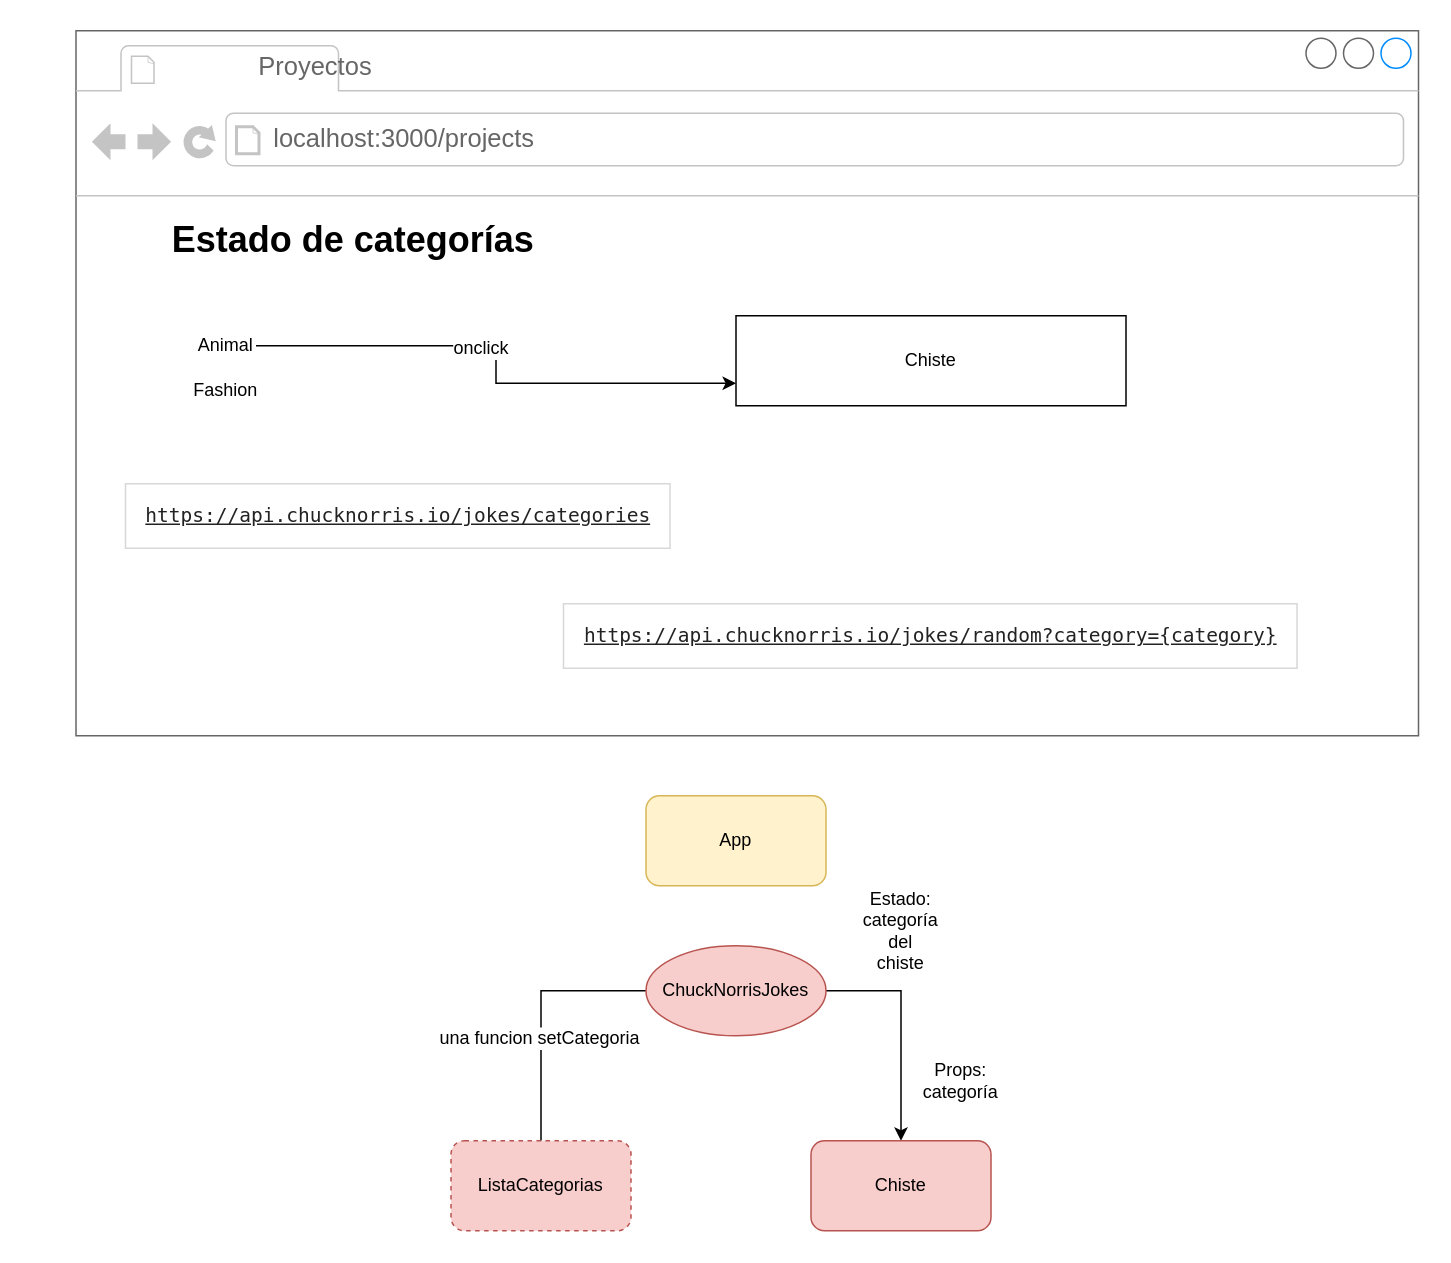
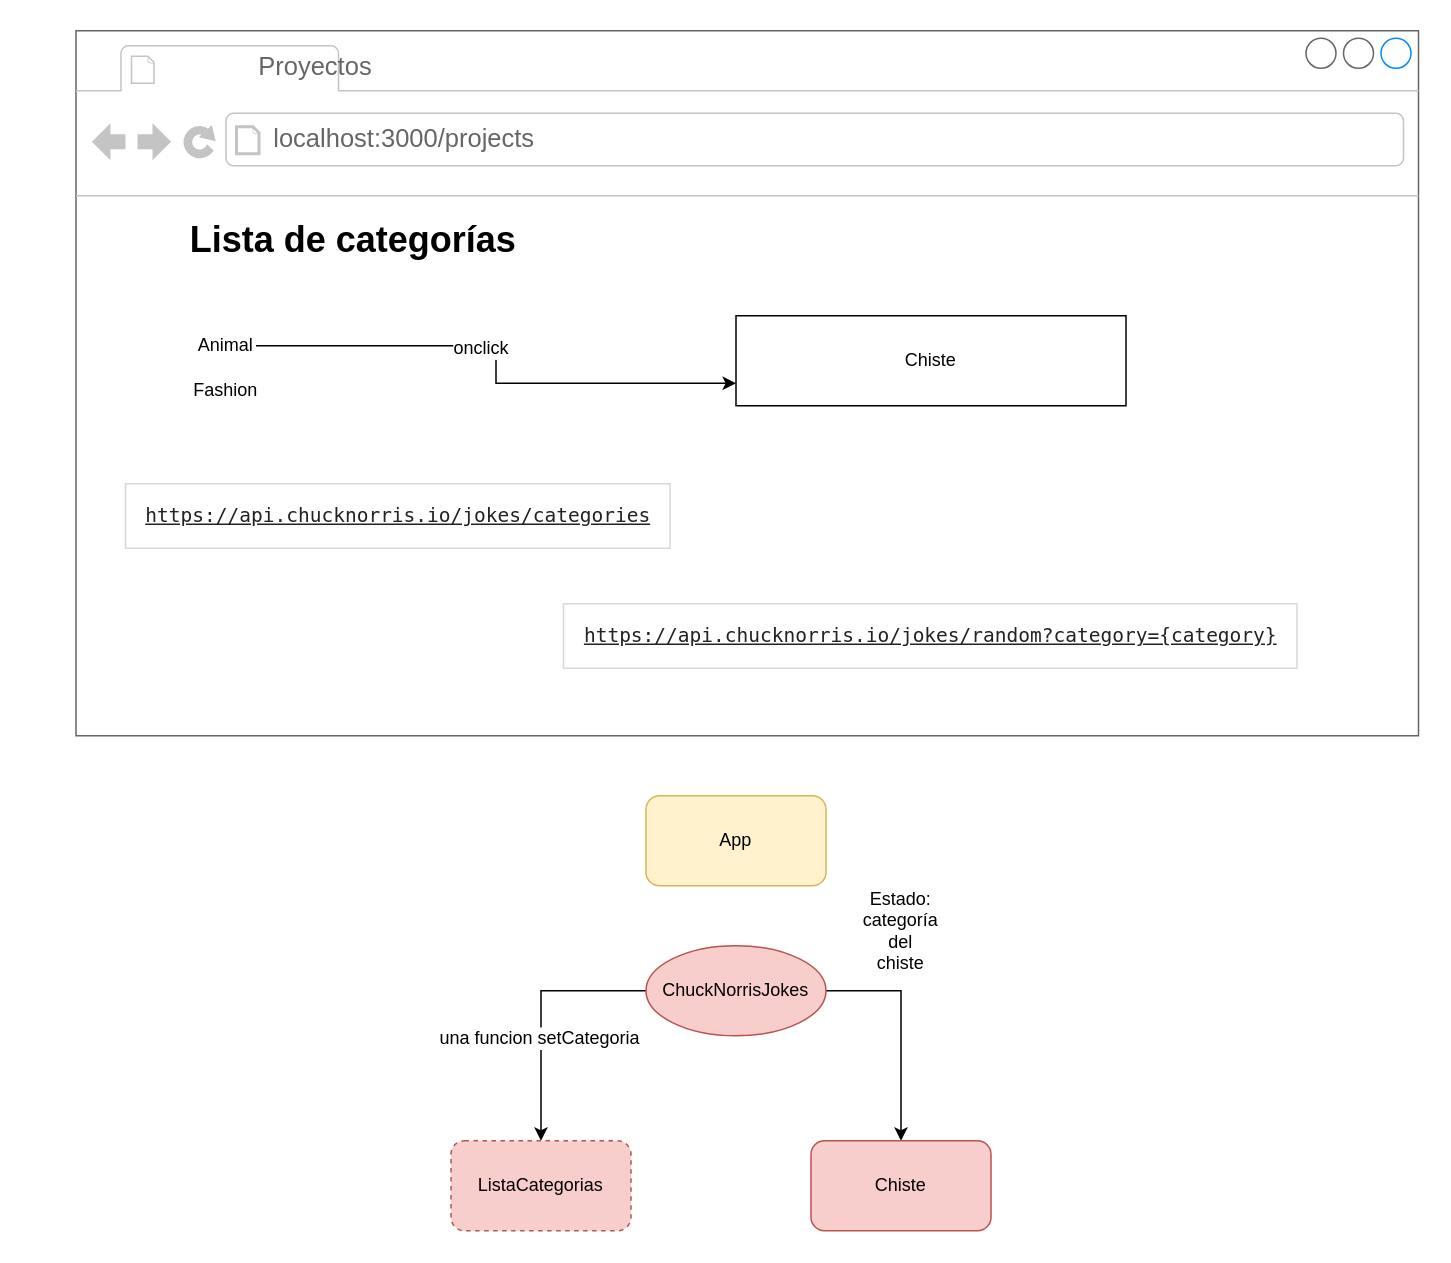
(353, 241) -> (353, 241)
(961, 1081) -> none
(541, 1133) -> (541, 1129)
